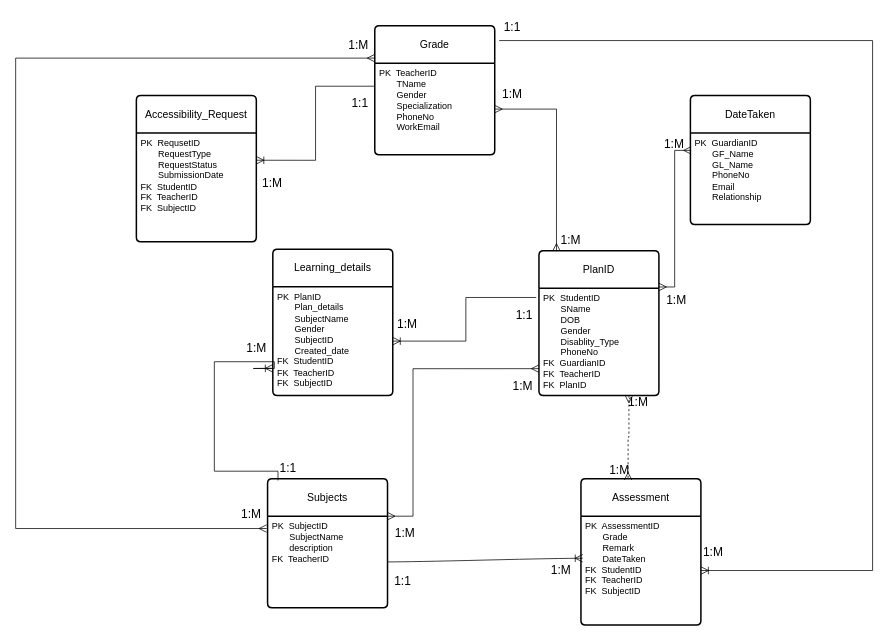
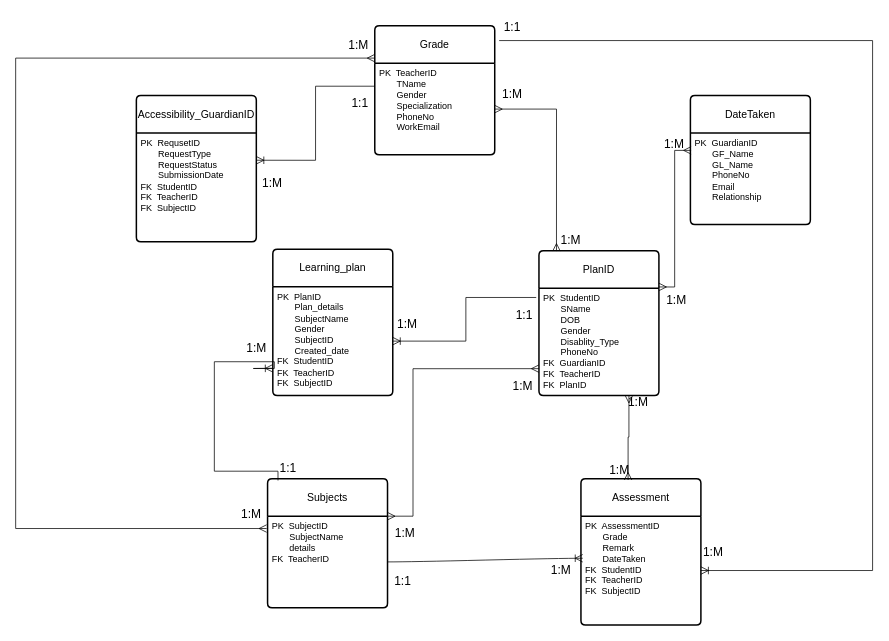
(196, 114) -> (196, 114)
(333, 268) -> (333, 268)
(629, 437) -> (629, 437)
(303, 543) -> (303, 543)
